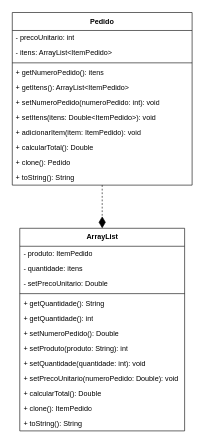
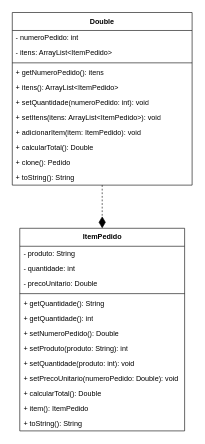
(102, 21) -> (102, 21)
(51, 38) -> (50, 38)
(82, 88) -> (75, 88)
(92, 103) -> (88, 103)
(94, 118) -> (100, 118)
(103, 237) -> (103, 237)
(62, 254) -> (54, 254)
(57, 269) -> (53, 269)
(71, 284) -> (64, 284)
(92, 364) -> (87, 364)
(61, 409) -> (59, 409)
